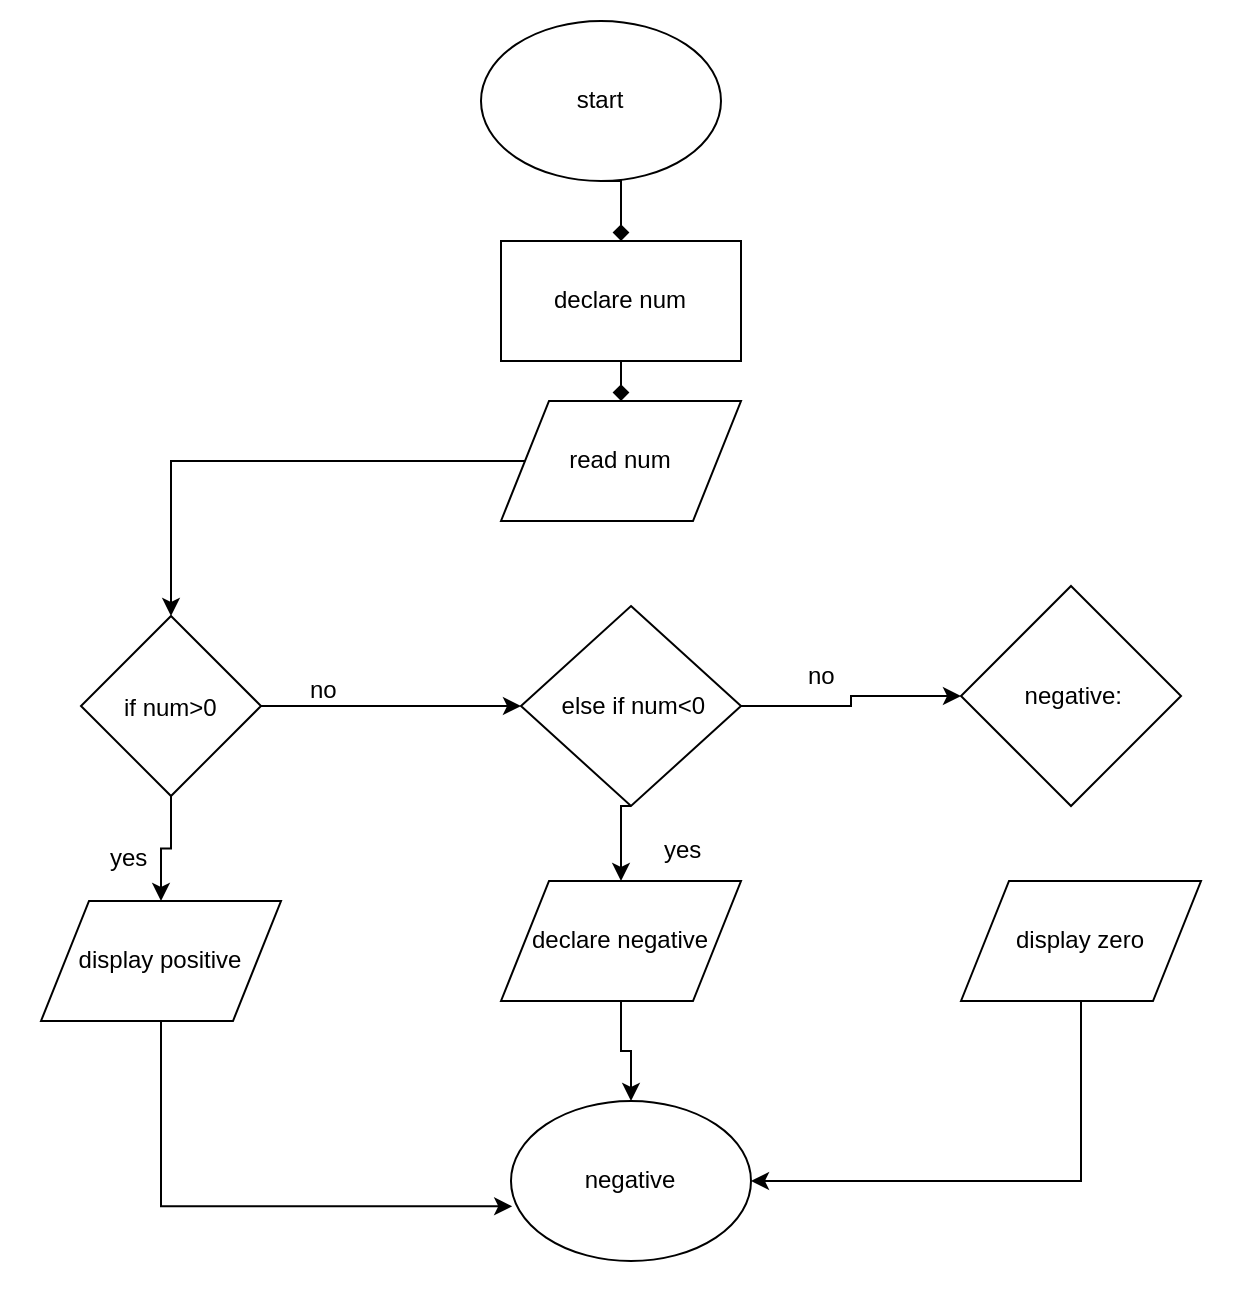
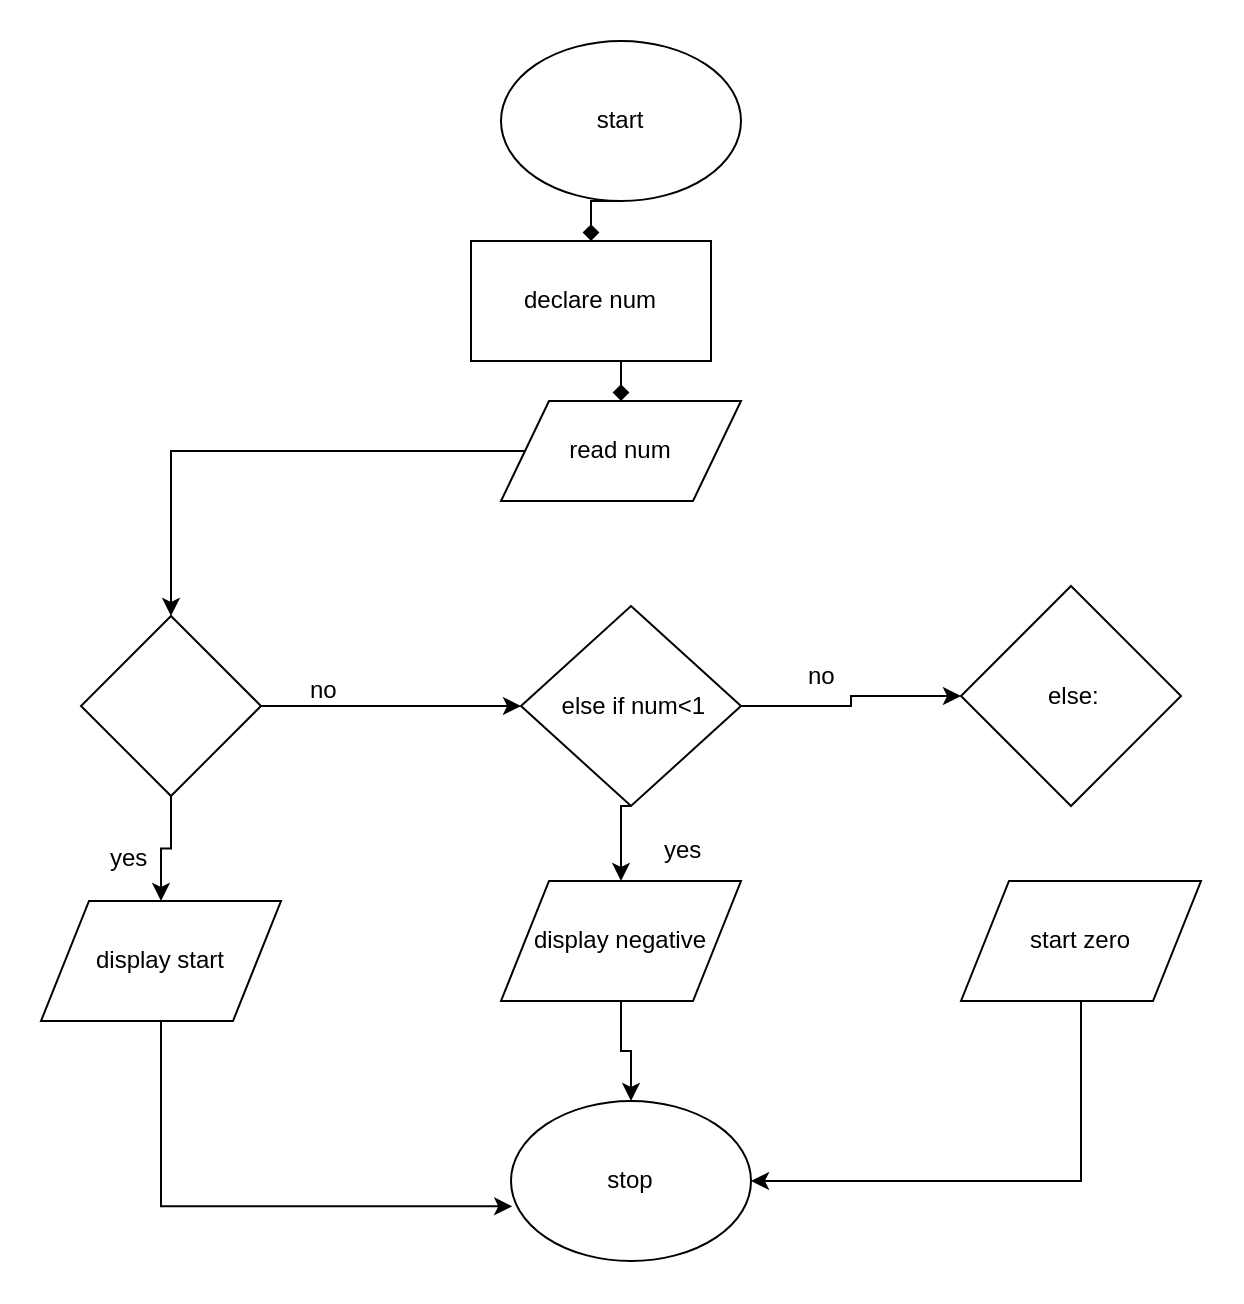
(601, 101) -> (621, 121)
(621, 301) -> (591, 301)
(621, 461) -> (621, 451)
(1071, 697) -> (1071, 697)
(171, 706) -> none
(631, 707) -> (631, 707)
(621, 941) -> (621, 941)
(1081, 941) -> (1081, 941)
(161, 961) -> (161, 961)
(631, 1181) -> (631, 1181)
